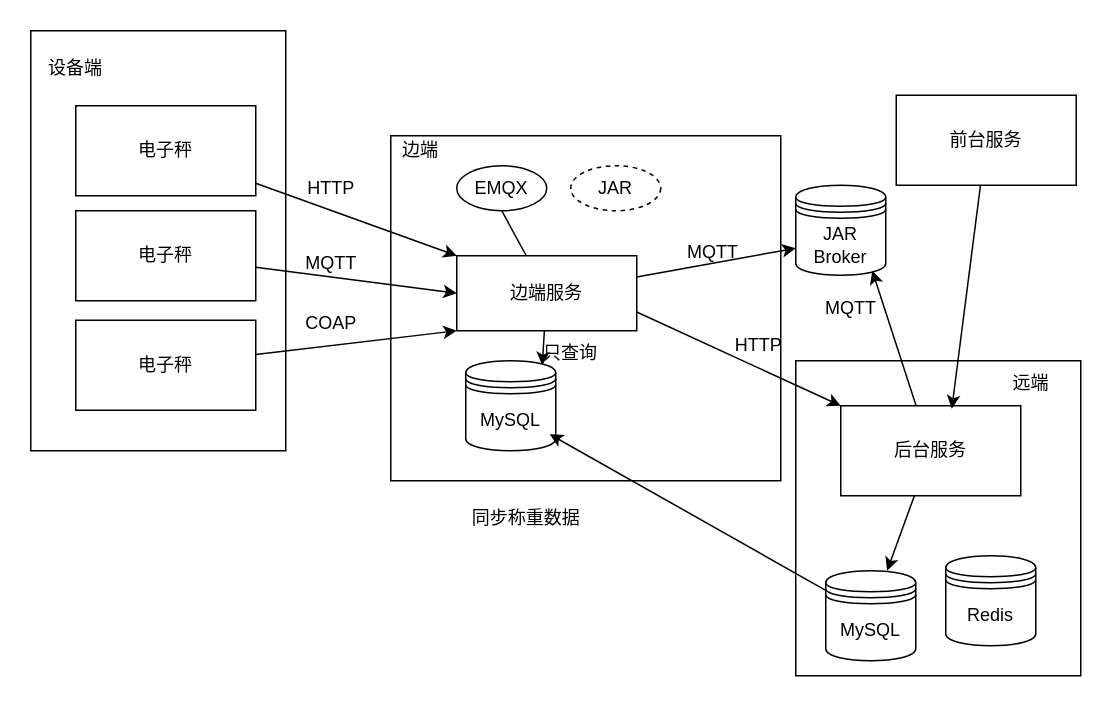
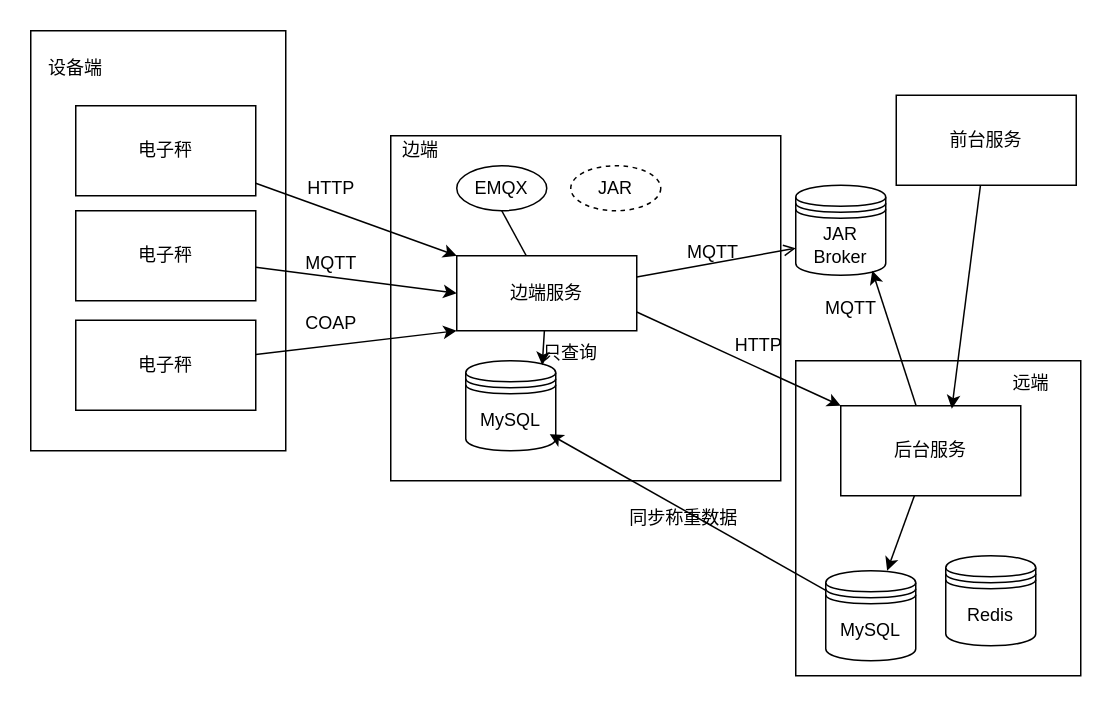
(784, 250) -> (787, 250)
(526, 518) -> (683, 518)
